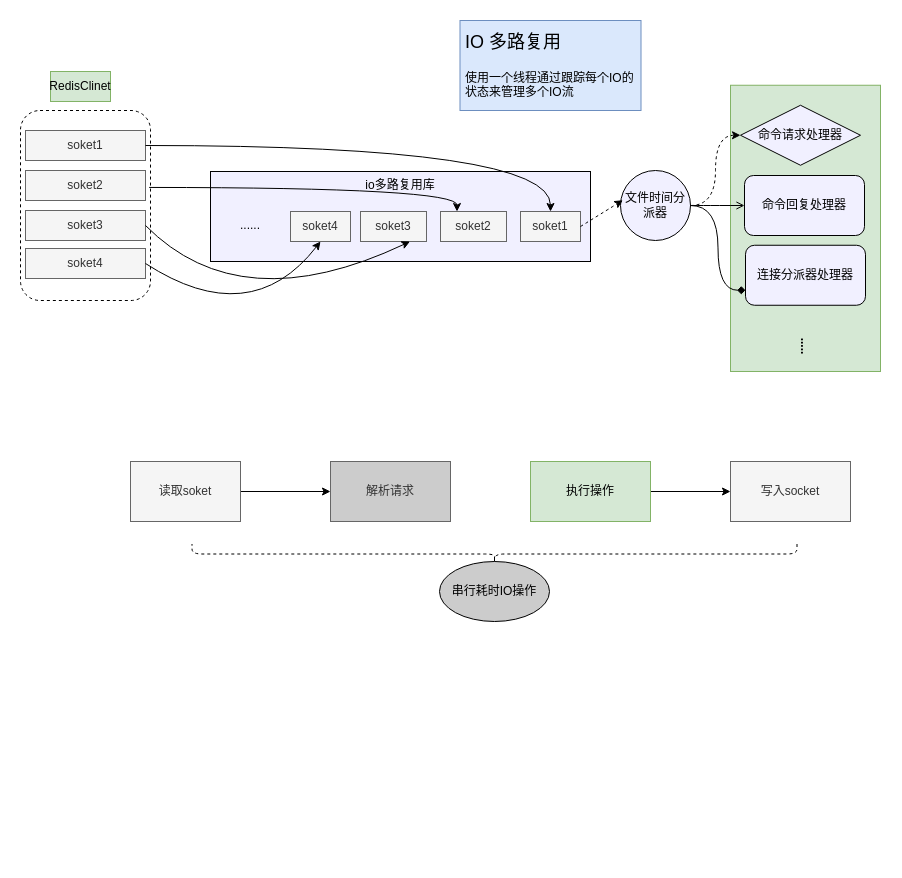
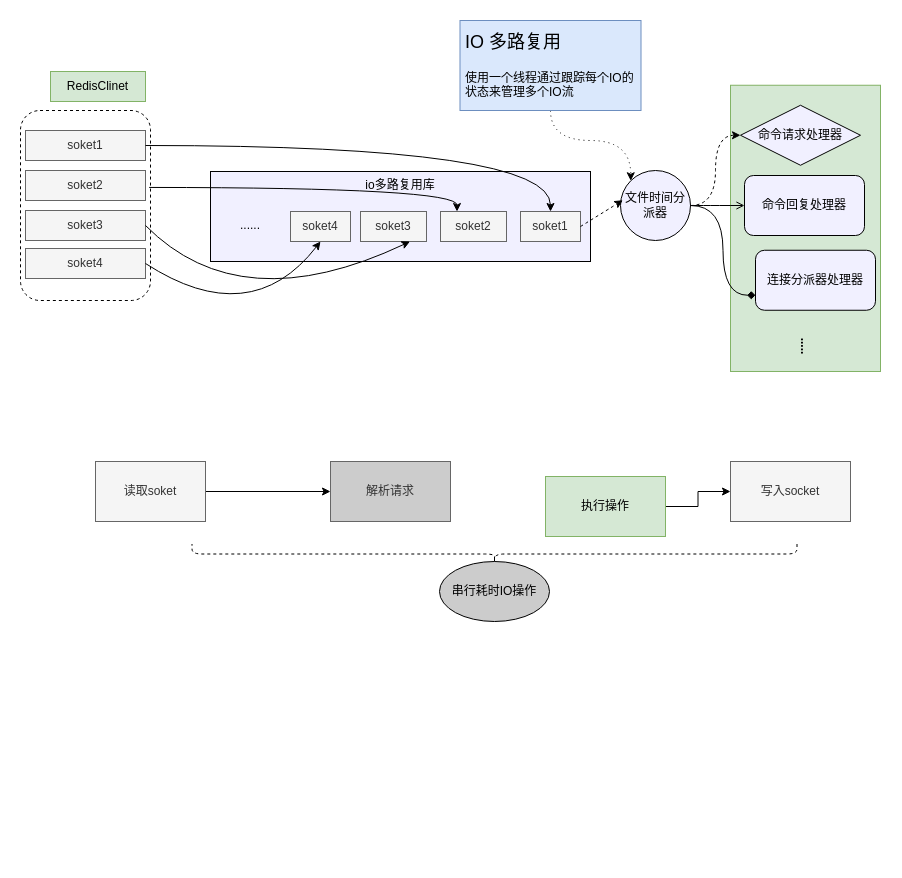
(81, 87) -> (98, 87)
none -> (566, 136)
(806, 275) -> (816, 280)
(186, 492) -> (151, 492)
(591, 492) -> (606, 507)
